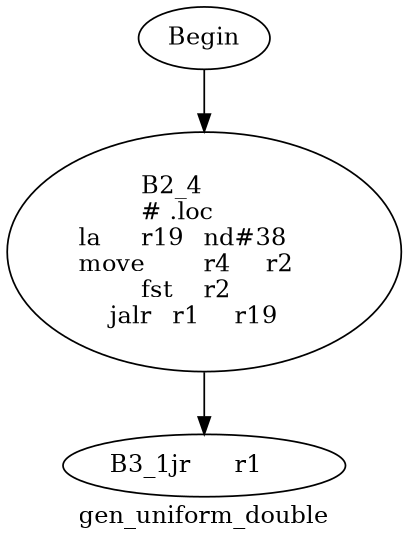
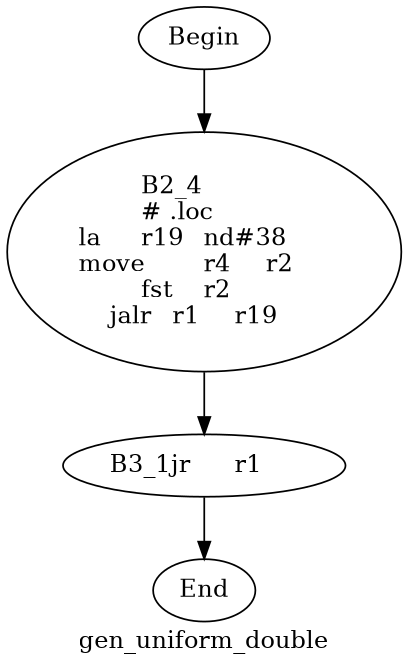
none -> (204, 590)
